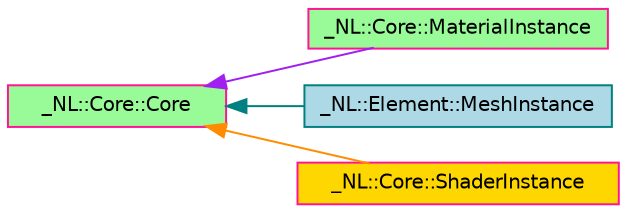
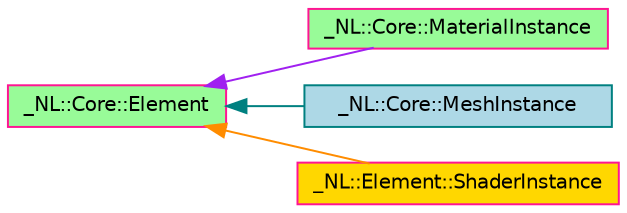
(117, 106) -> (117, 106)
(458, 106) -> (458, 106)
(458, 183) -> (458, 183)
